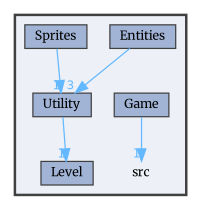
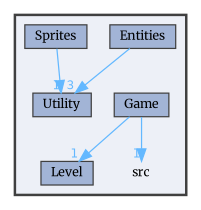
(64, 133) -> (109, 135)
